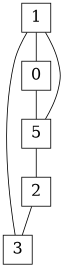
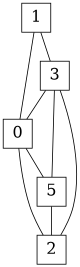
(60, 76) -> (53, 134)
none -> (36, 105)
none -> (26, 193)
